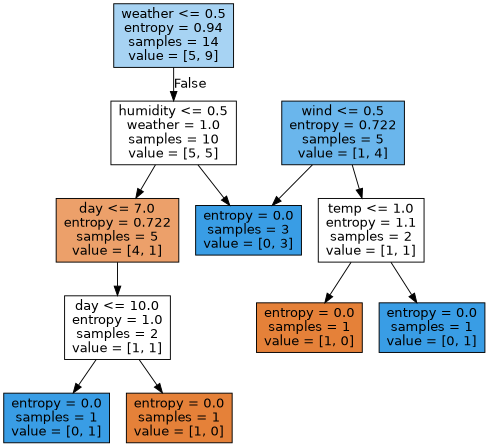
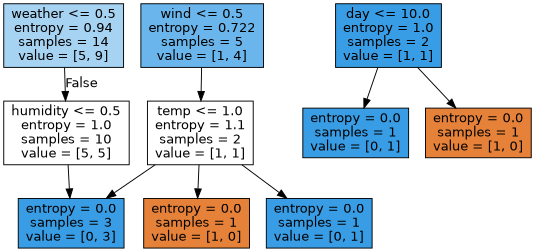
(174, 133) -> (66, 133)
(296, 182) -> (135, 179)
(117, 230) -> none
(117, 328) -> (388, 36)
